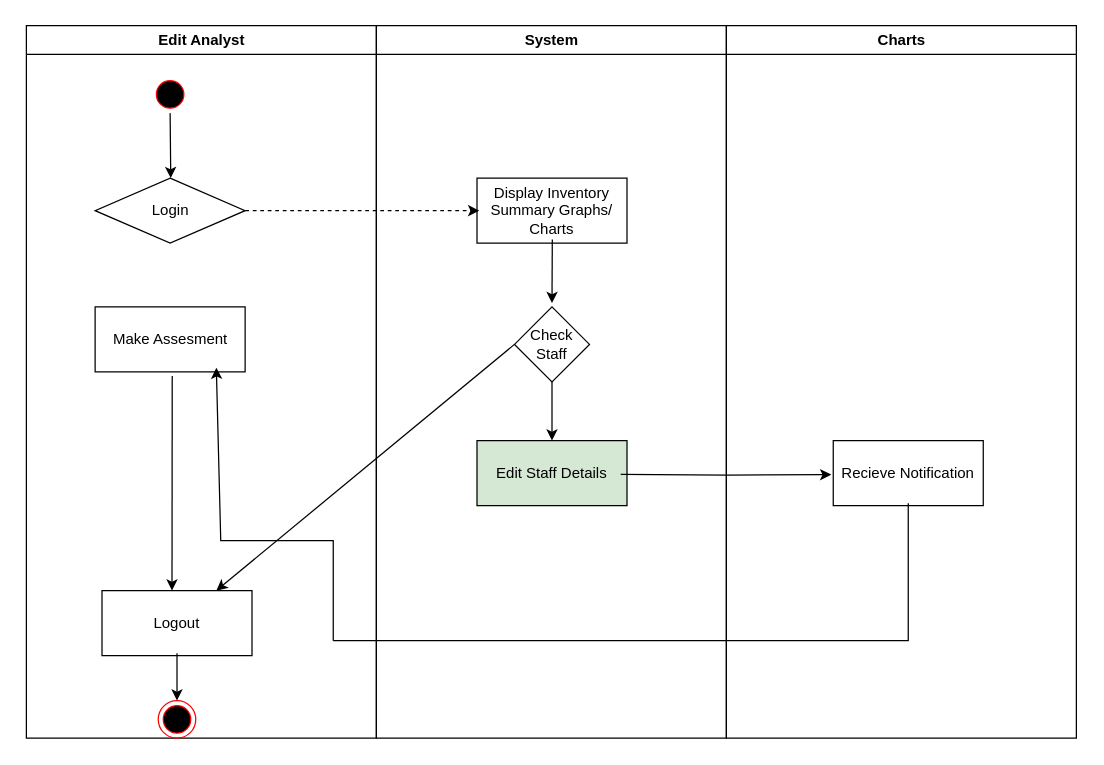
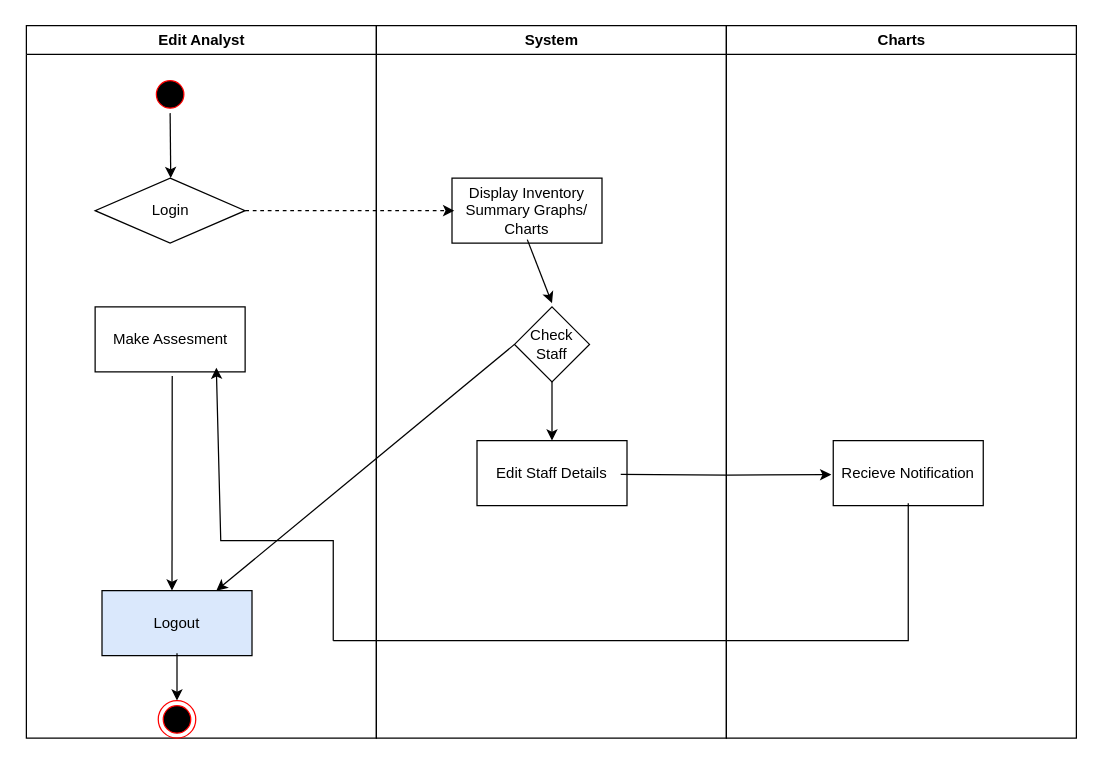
(552, 211) -> (527, 211)
(552, 473) -> (552, 473)
(177, 623) -> (177, 623)
